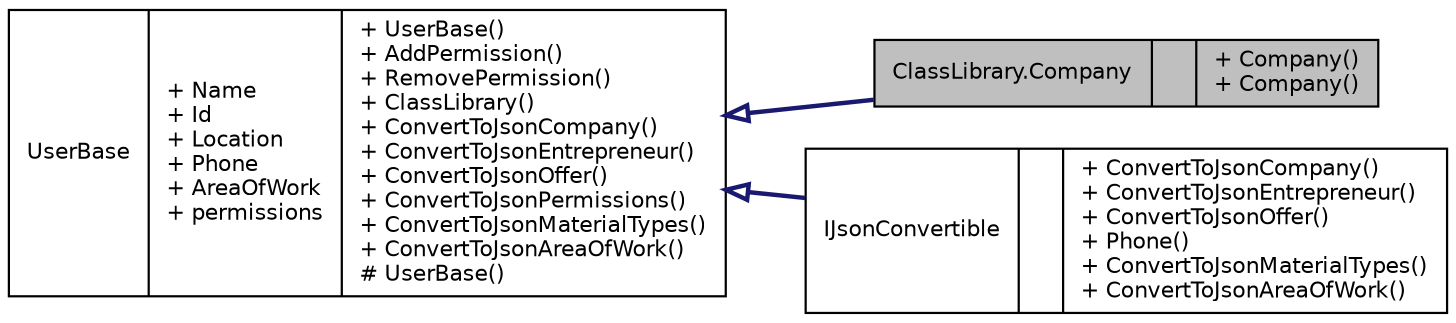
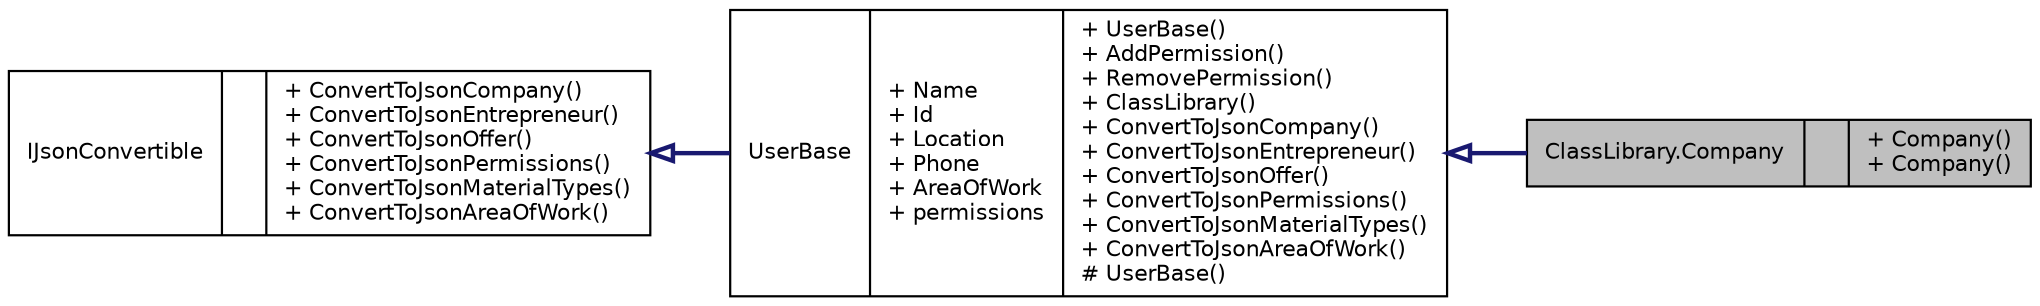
(777, 195) -> (702, 153)
(1135, 242) -> (448, 164)
